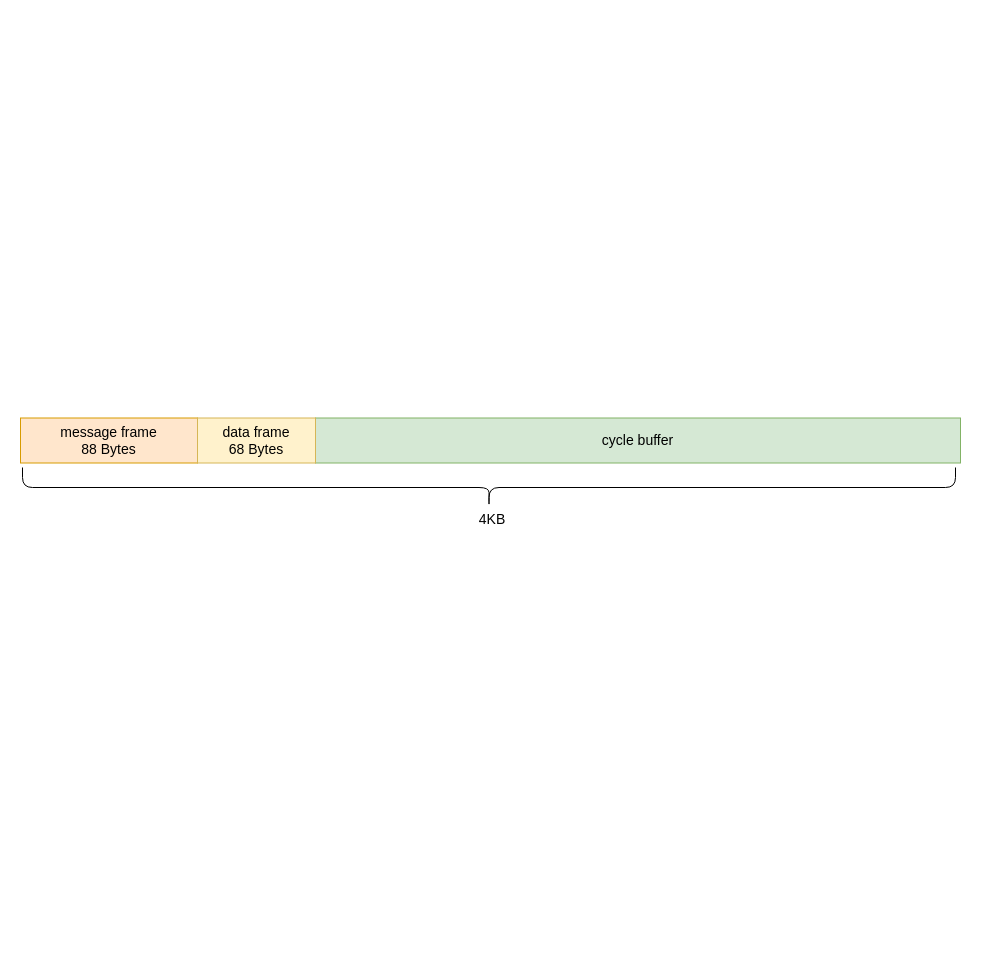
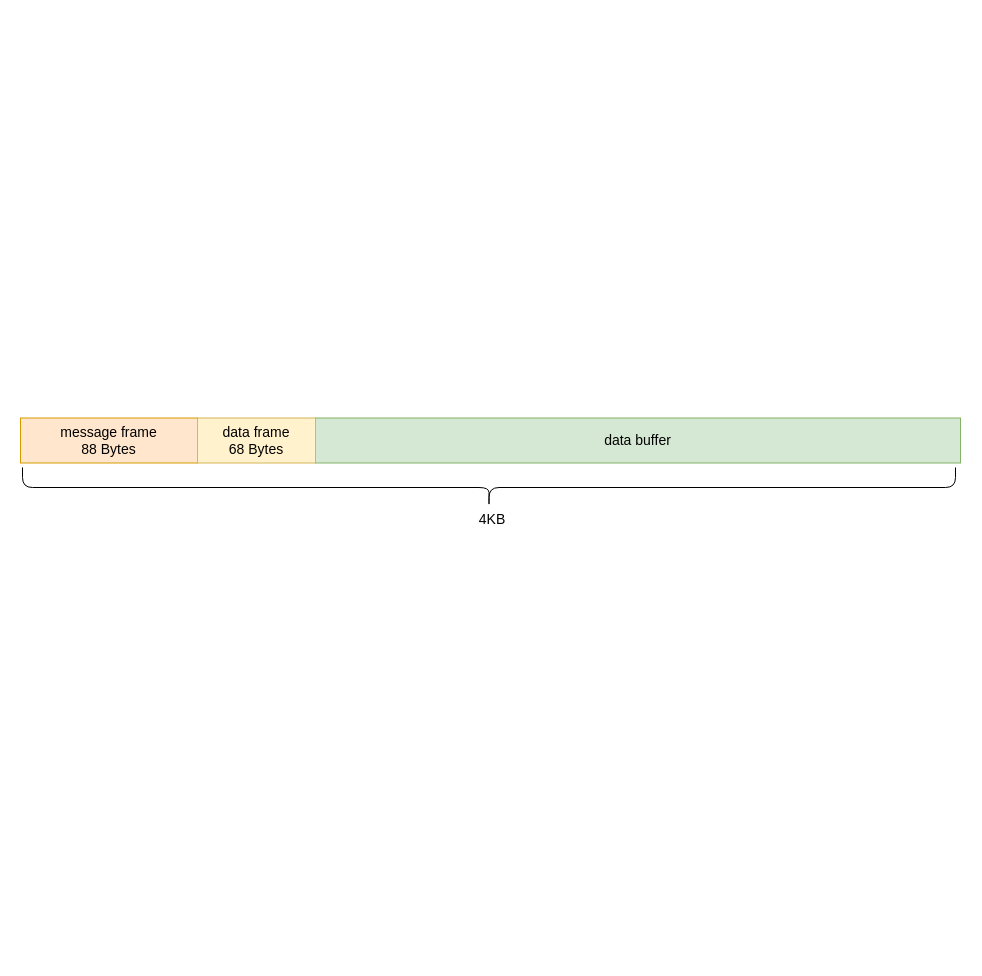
(638, 441) -> (638, 441)
